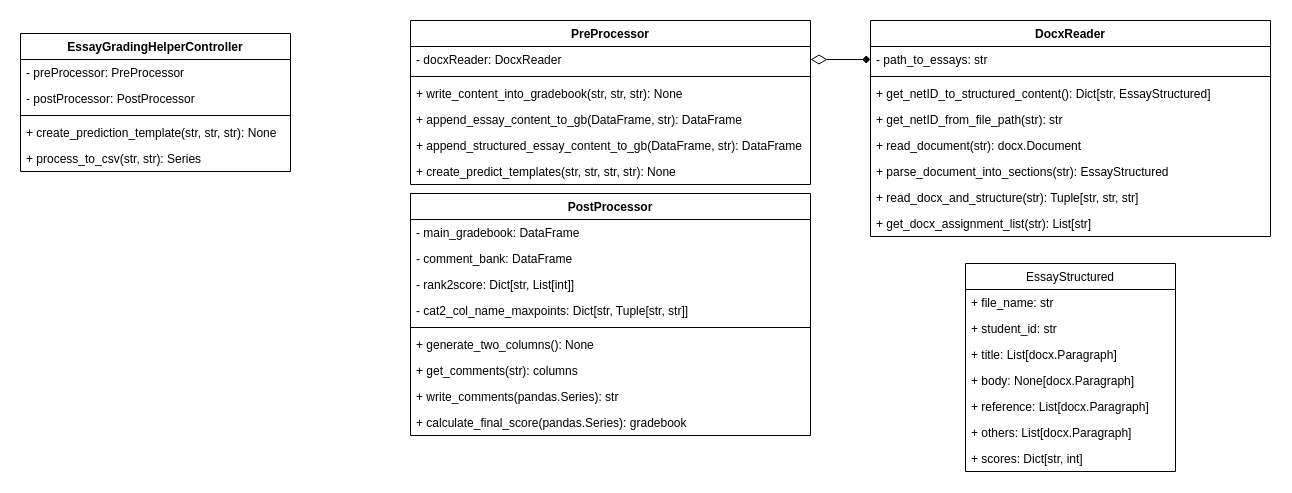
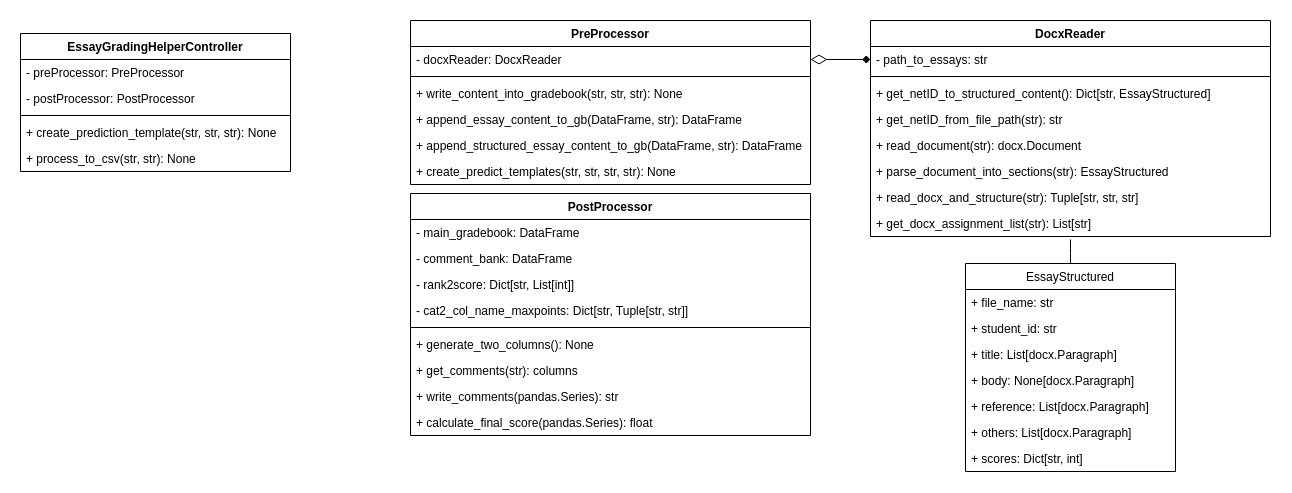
(131, 159) -> (126, 159)
none -> (1071, 249)
(567, 423) -> (552, 423)
